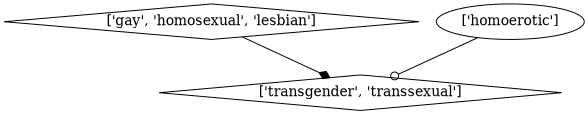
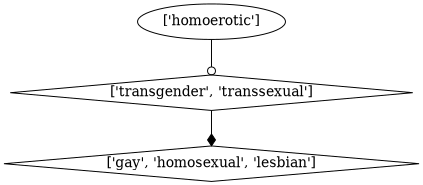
(281, 55) -> (212, 122)
